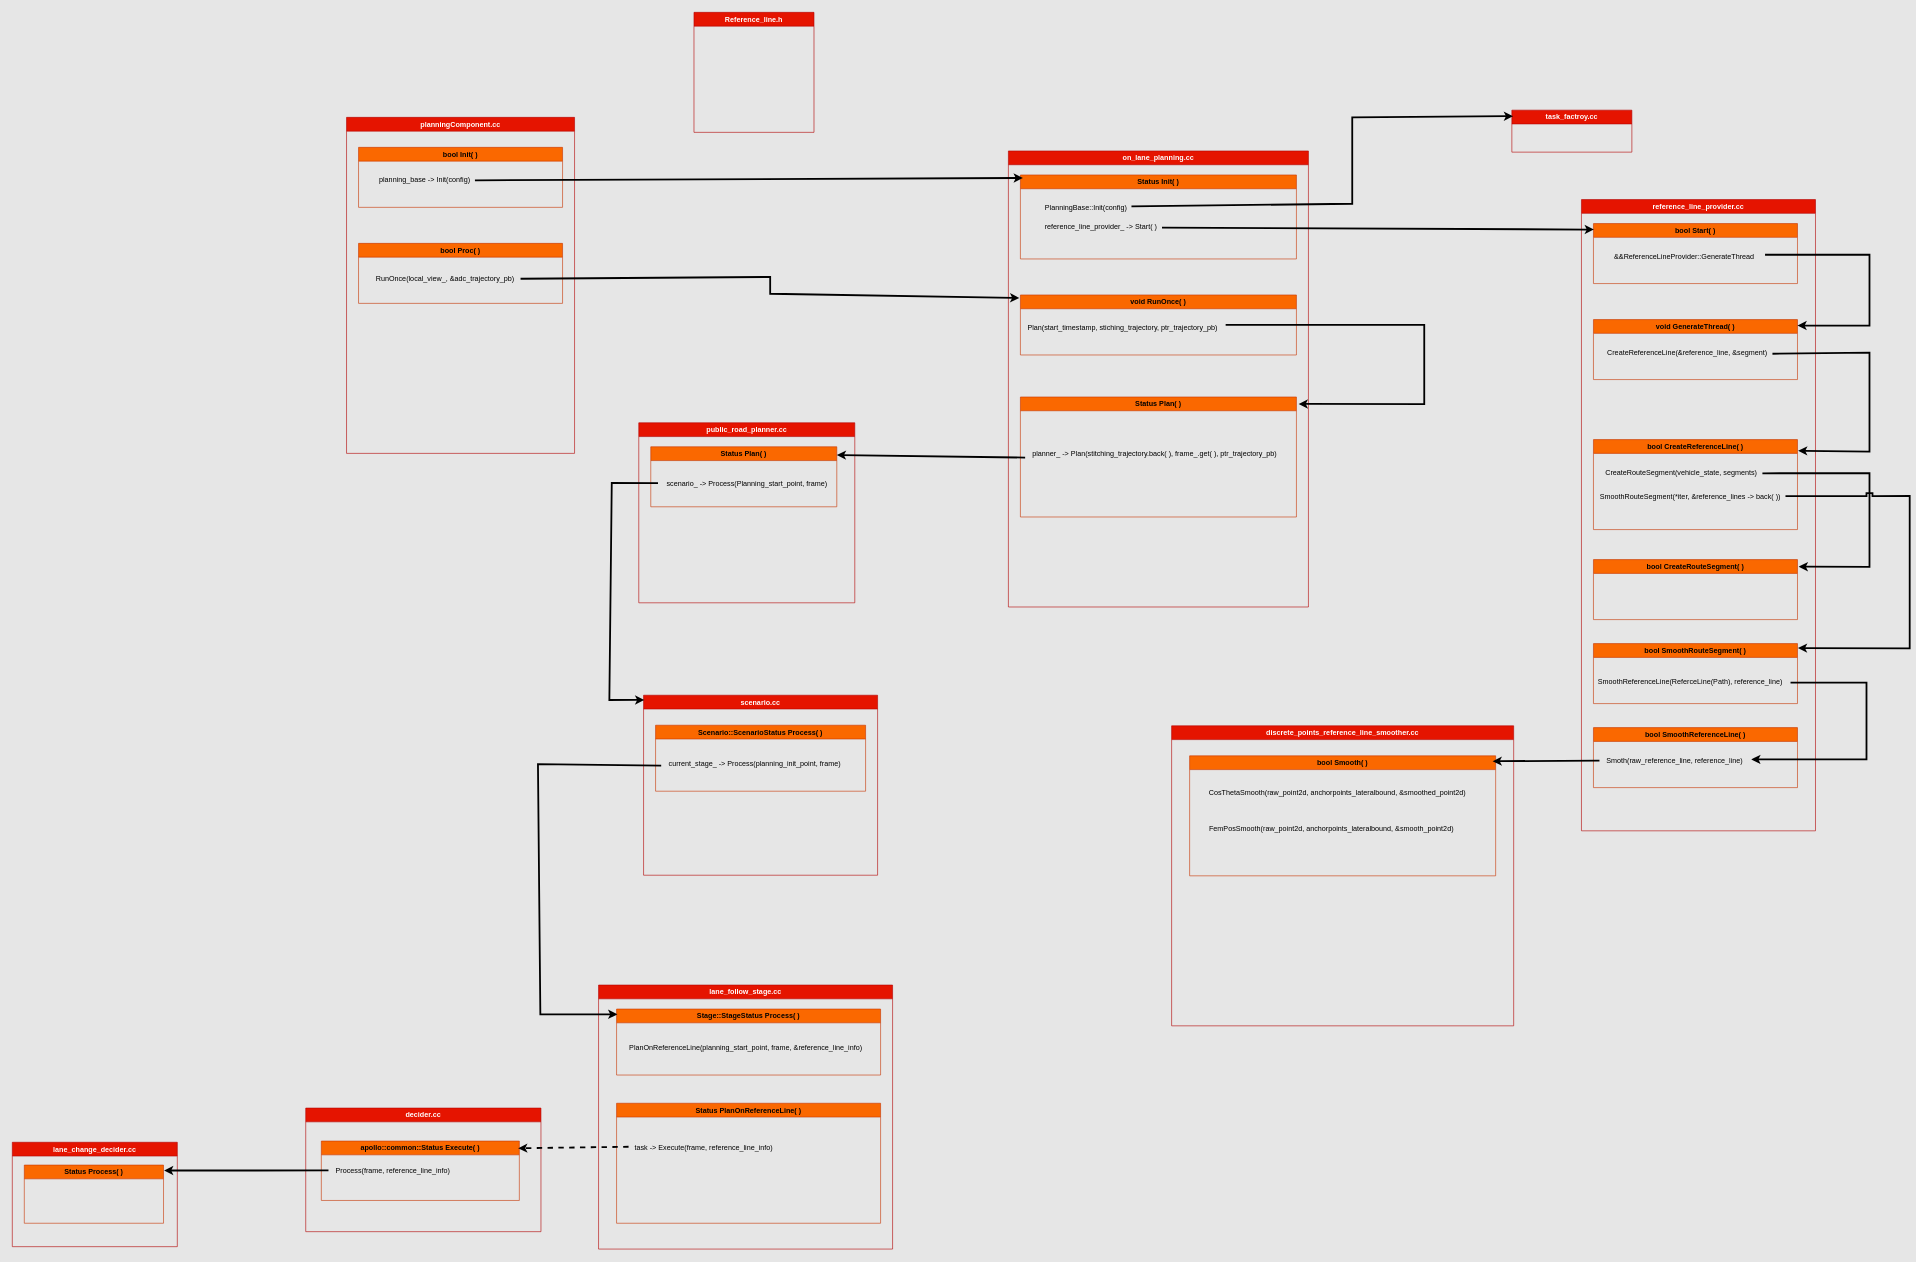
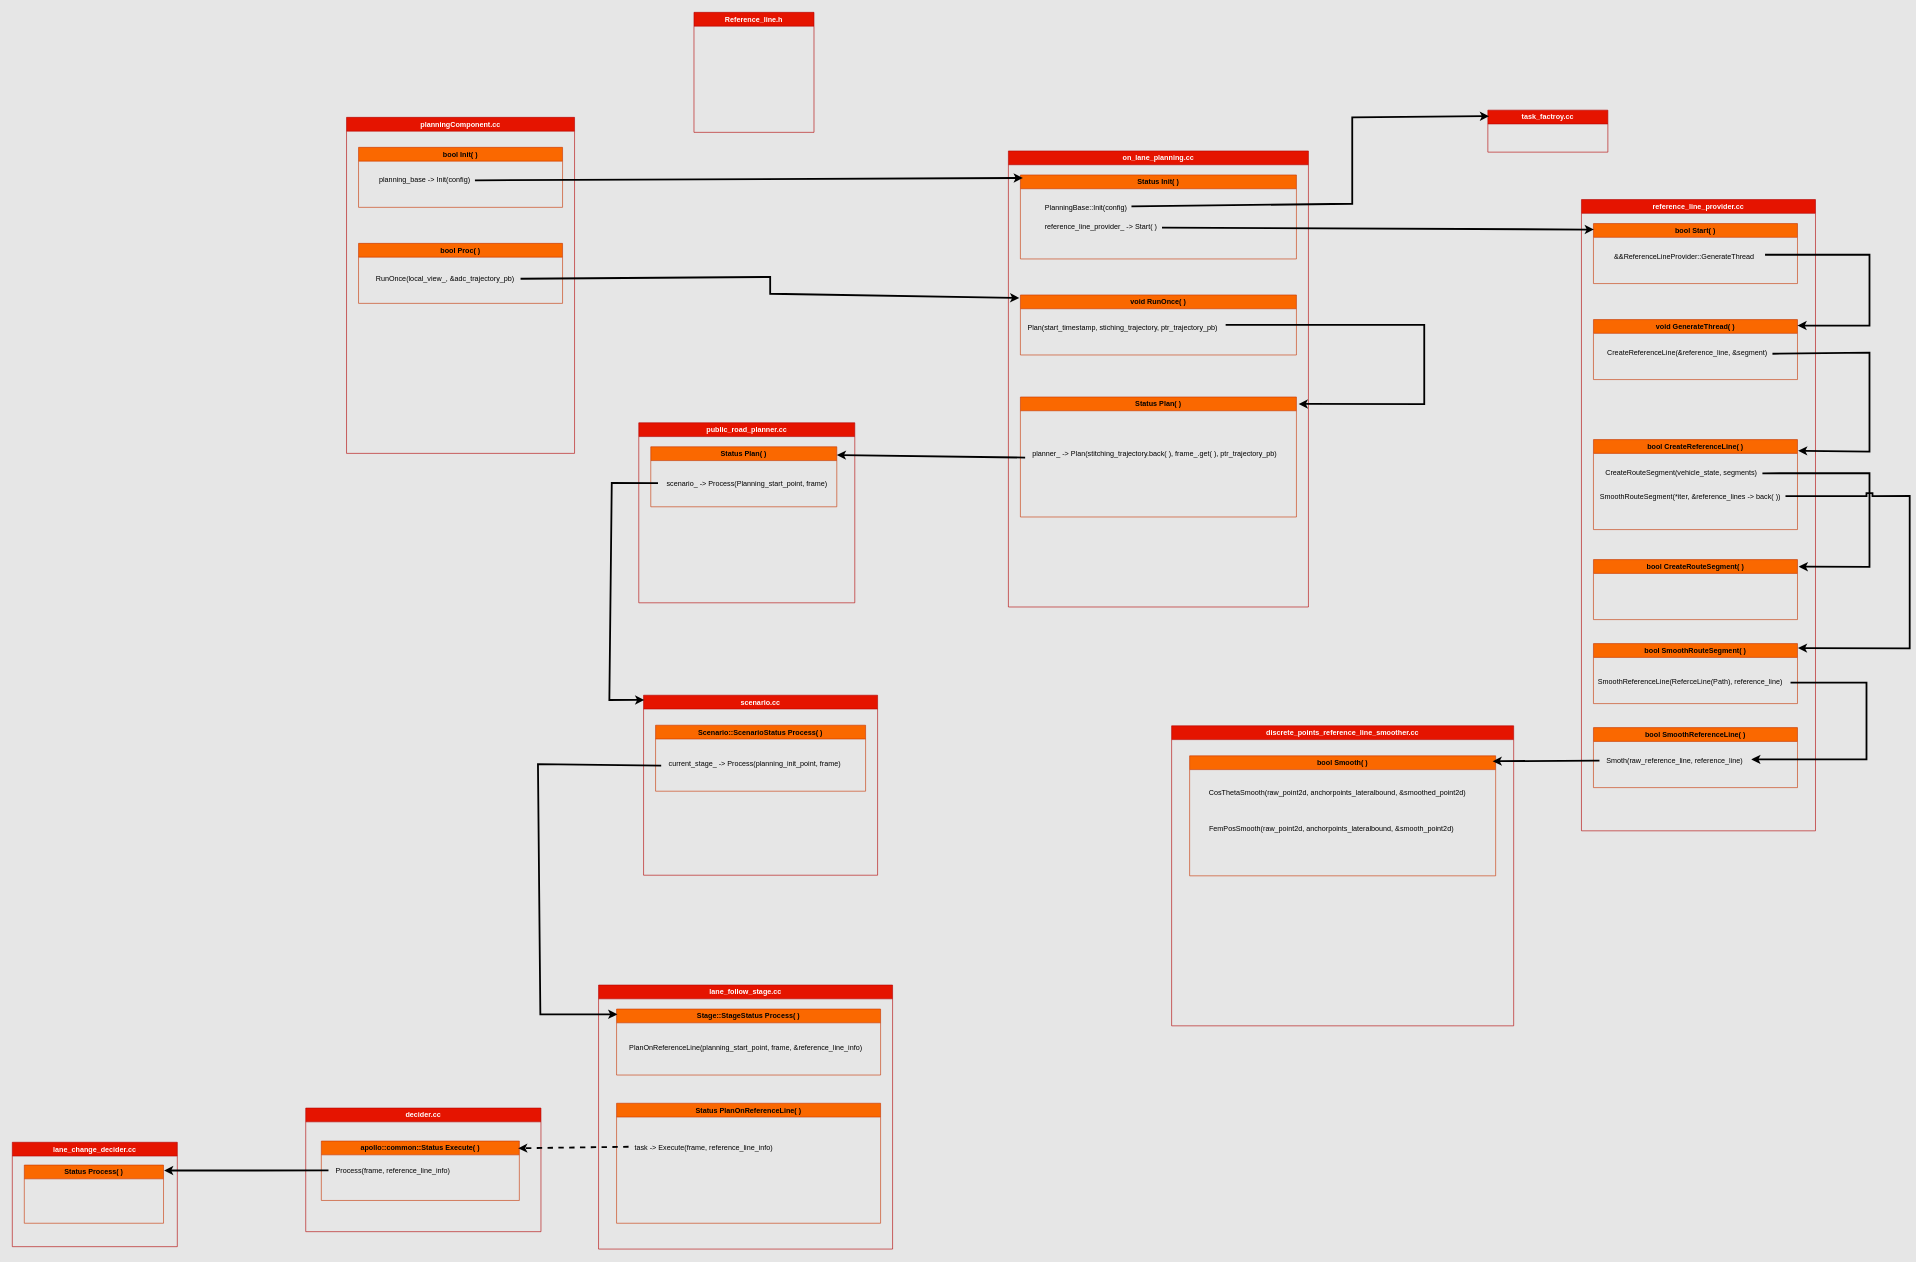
(1572, 131) -> (1548, 131)
